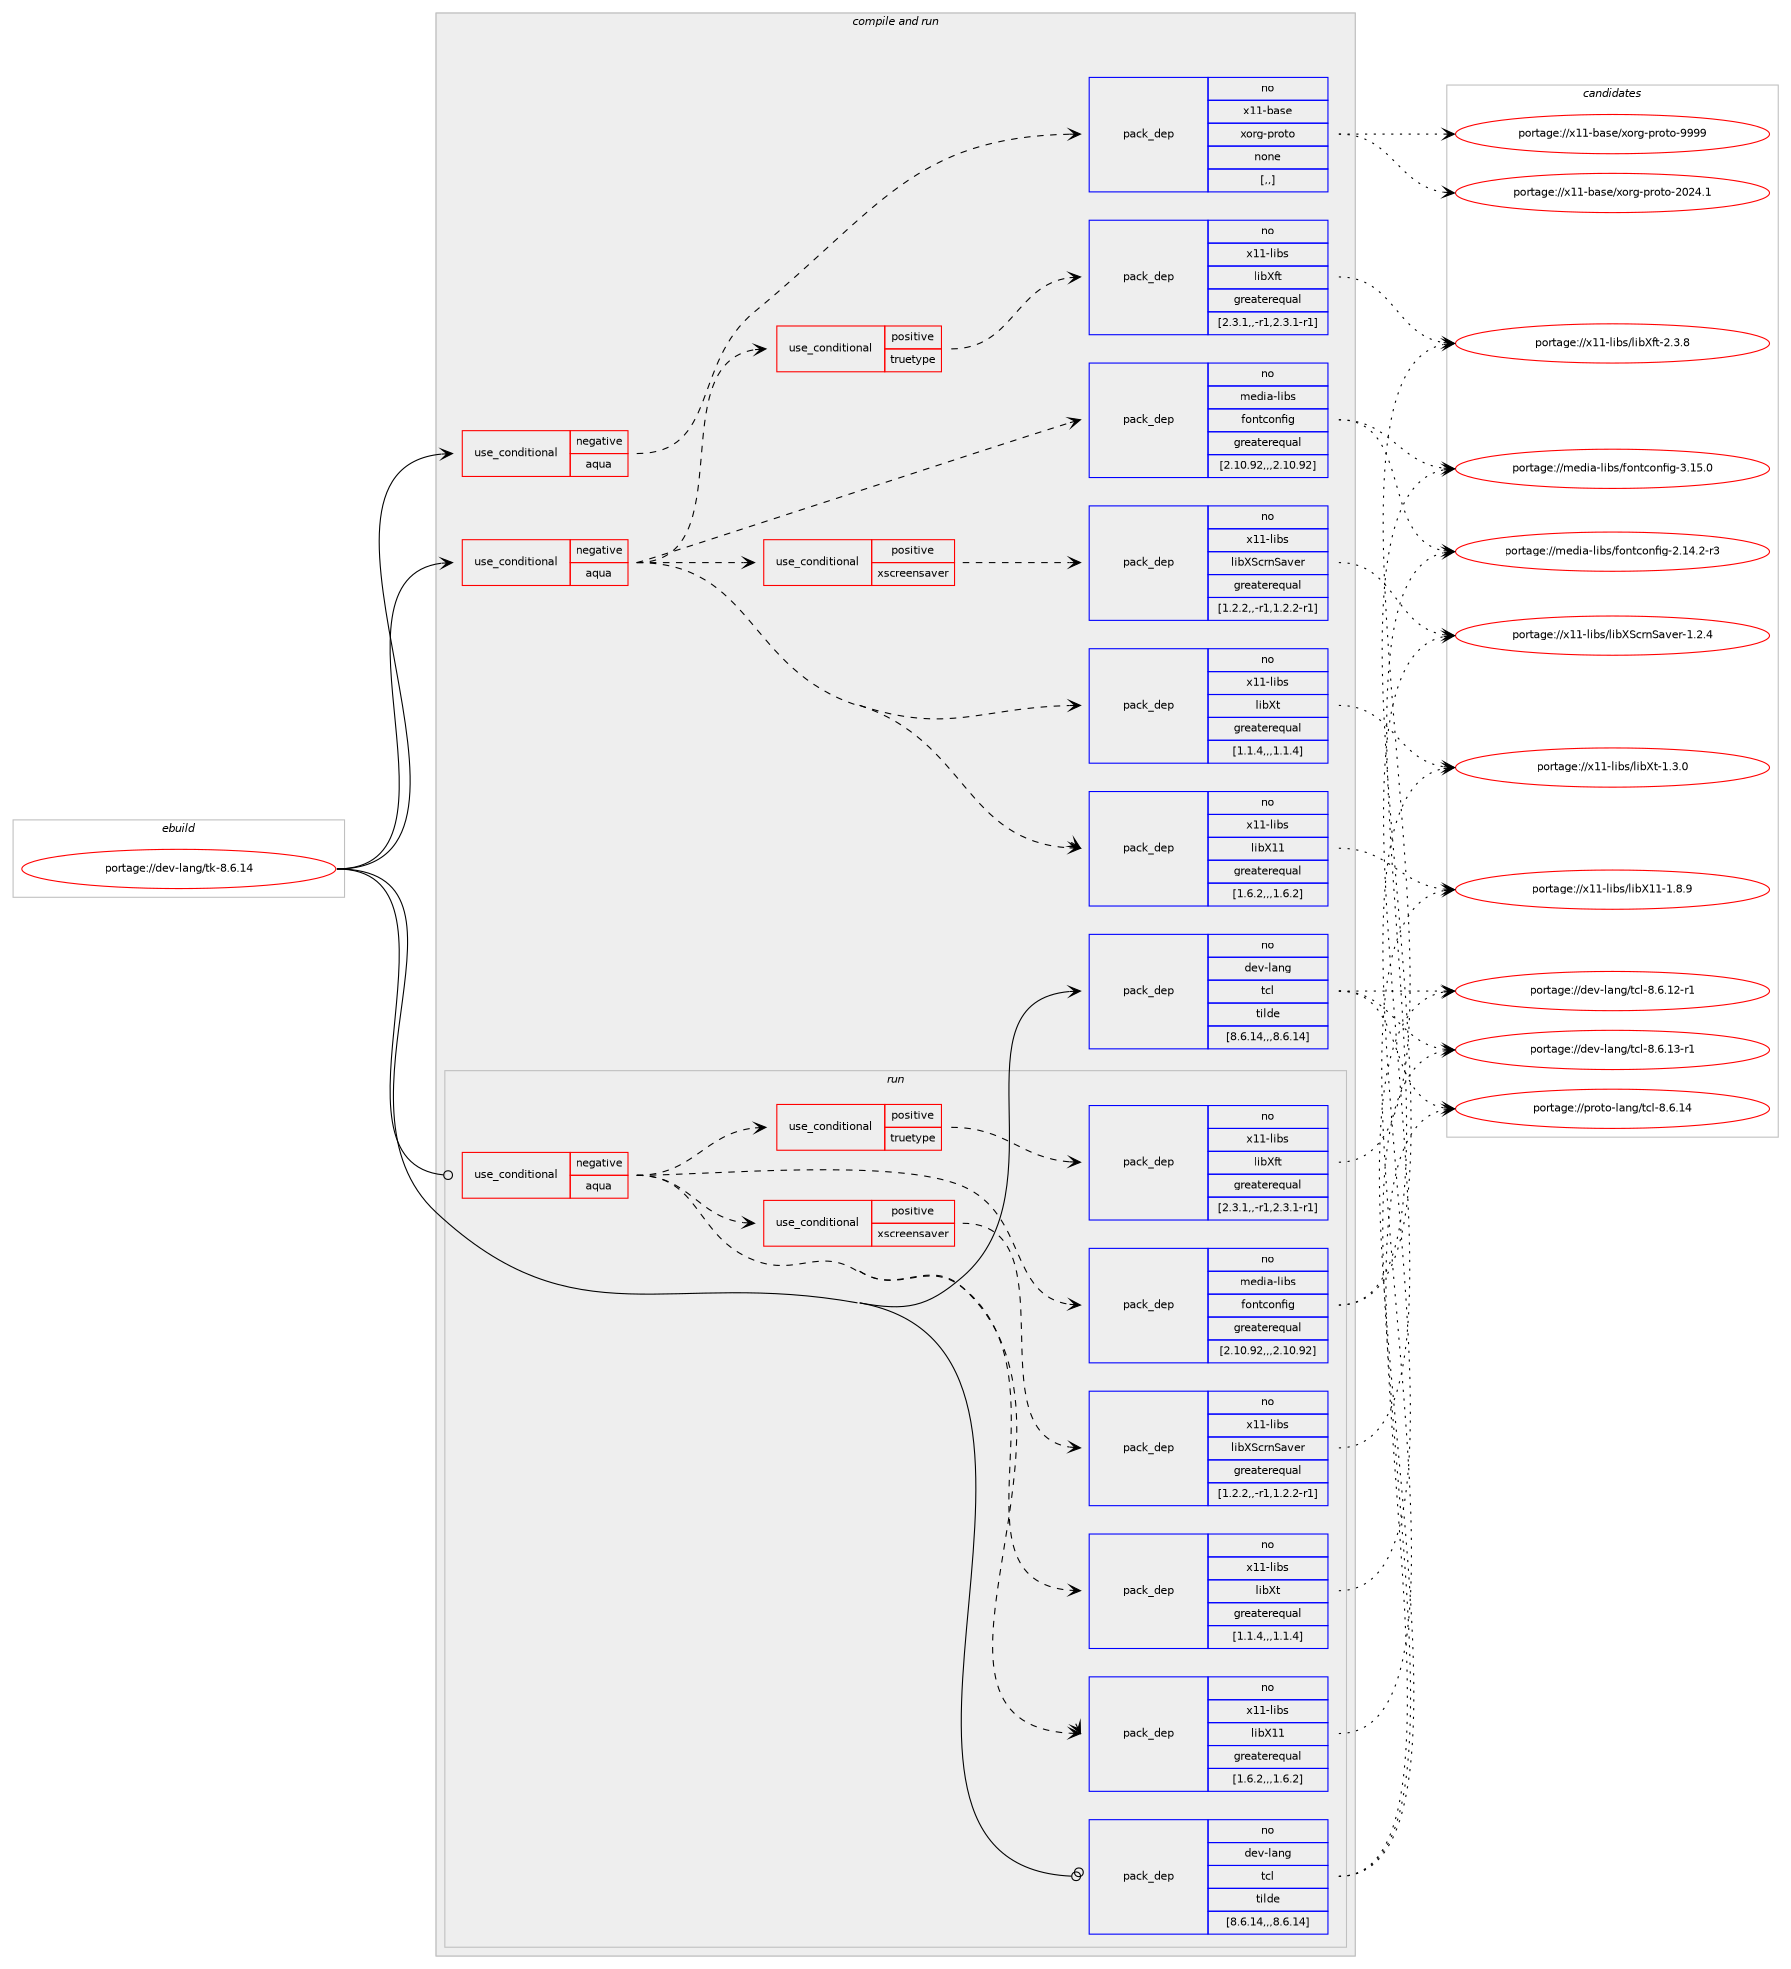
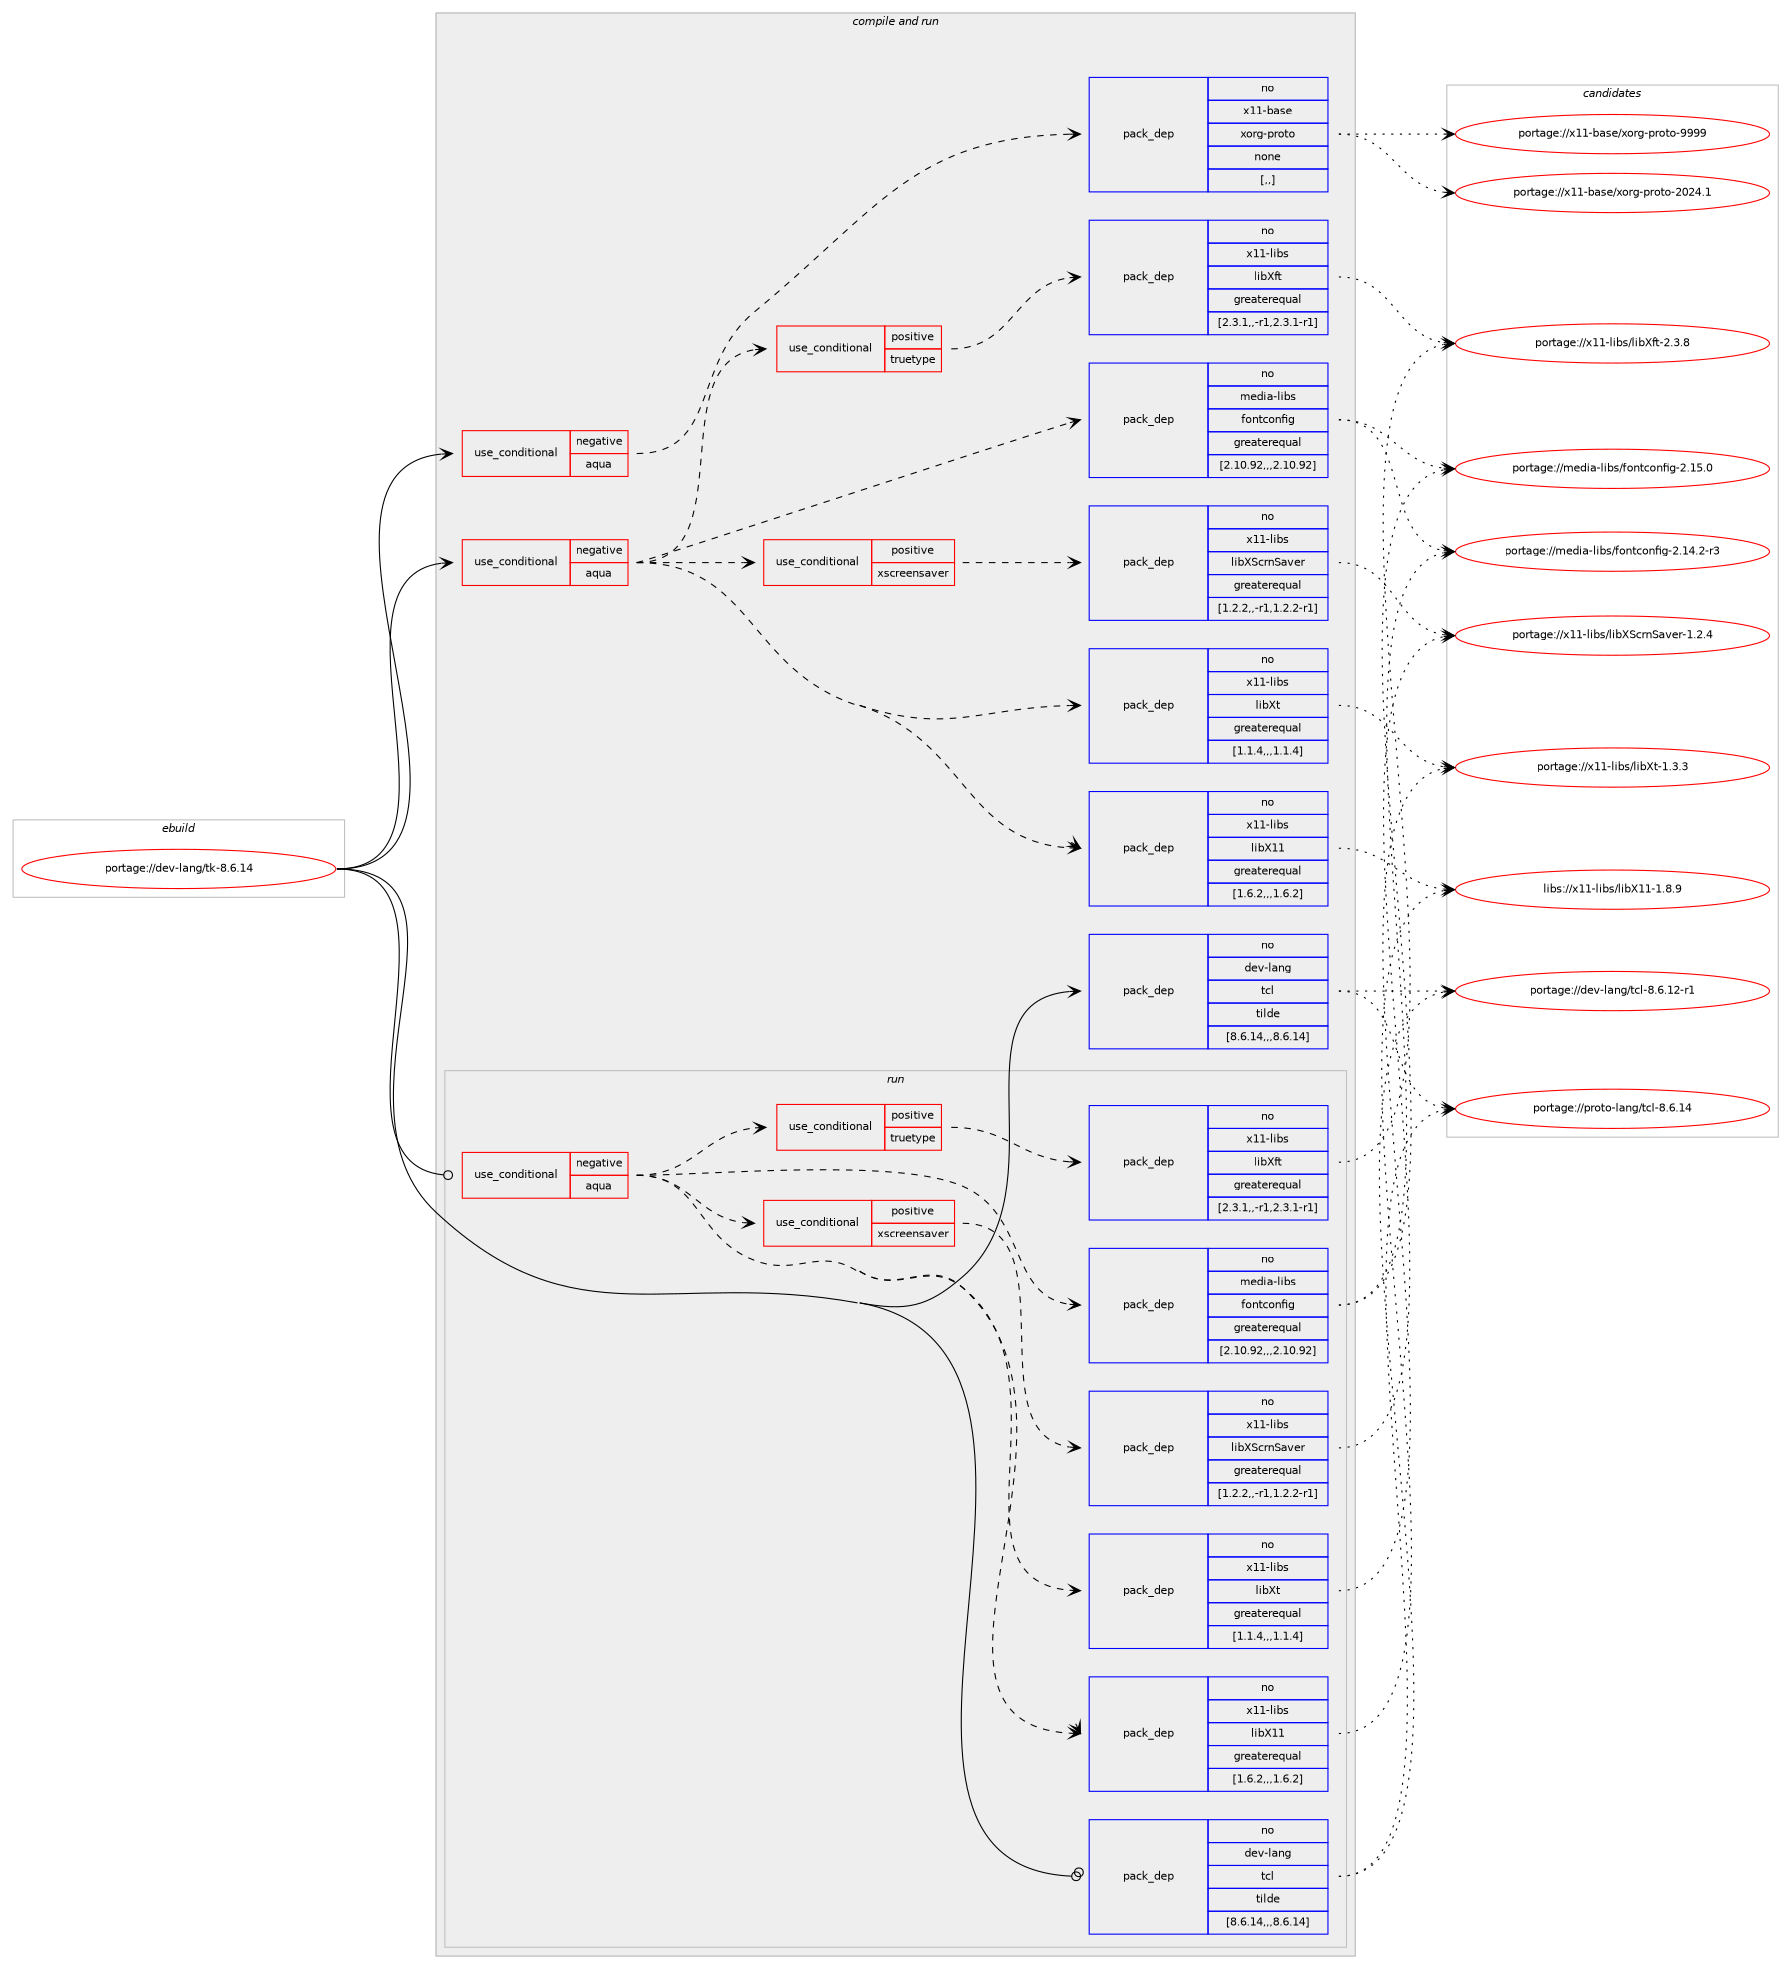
(1613, 469) -> (1613, 469)
(1613, 768) -> (1613, 768)
(1613, 890) -> (1613, 890)
(1613, 1050) -> none
